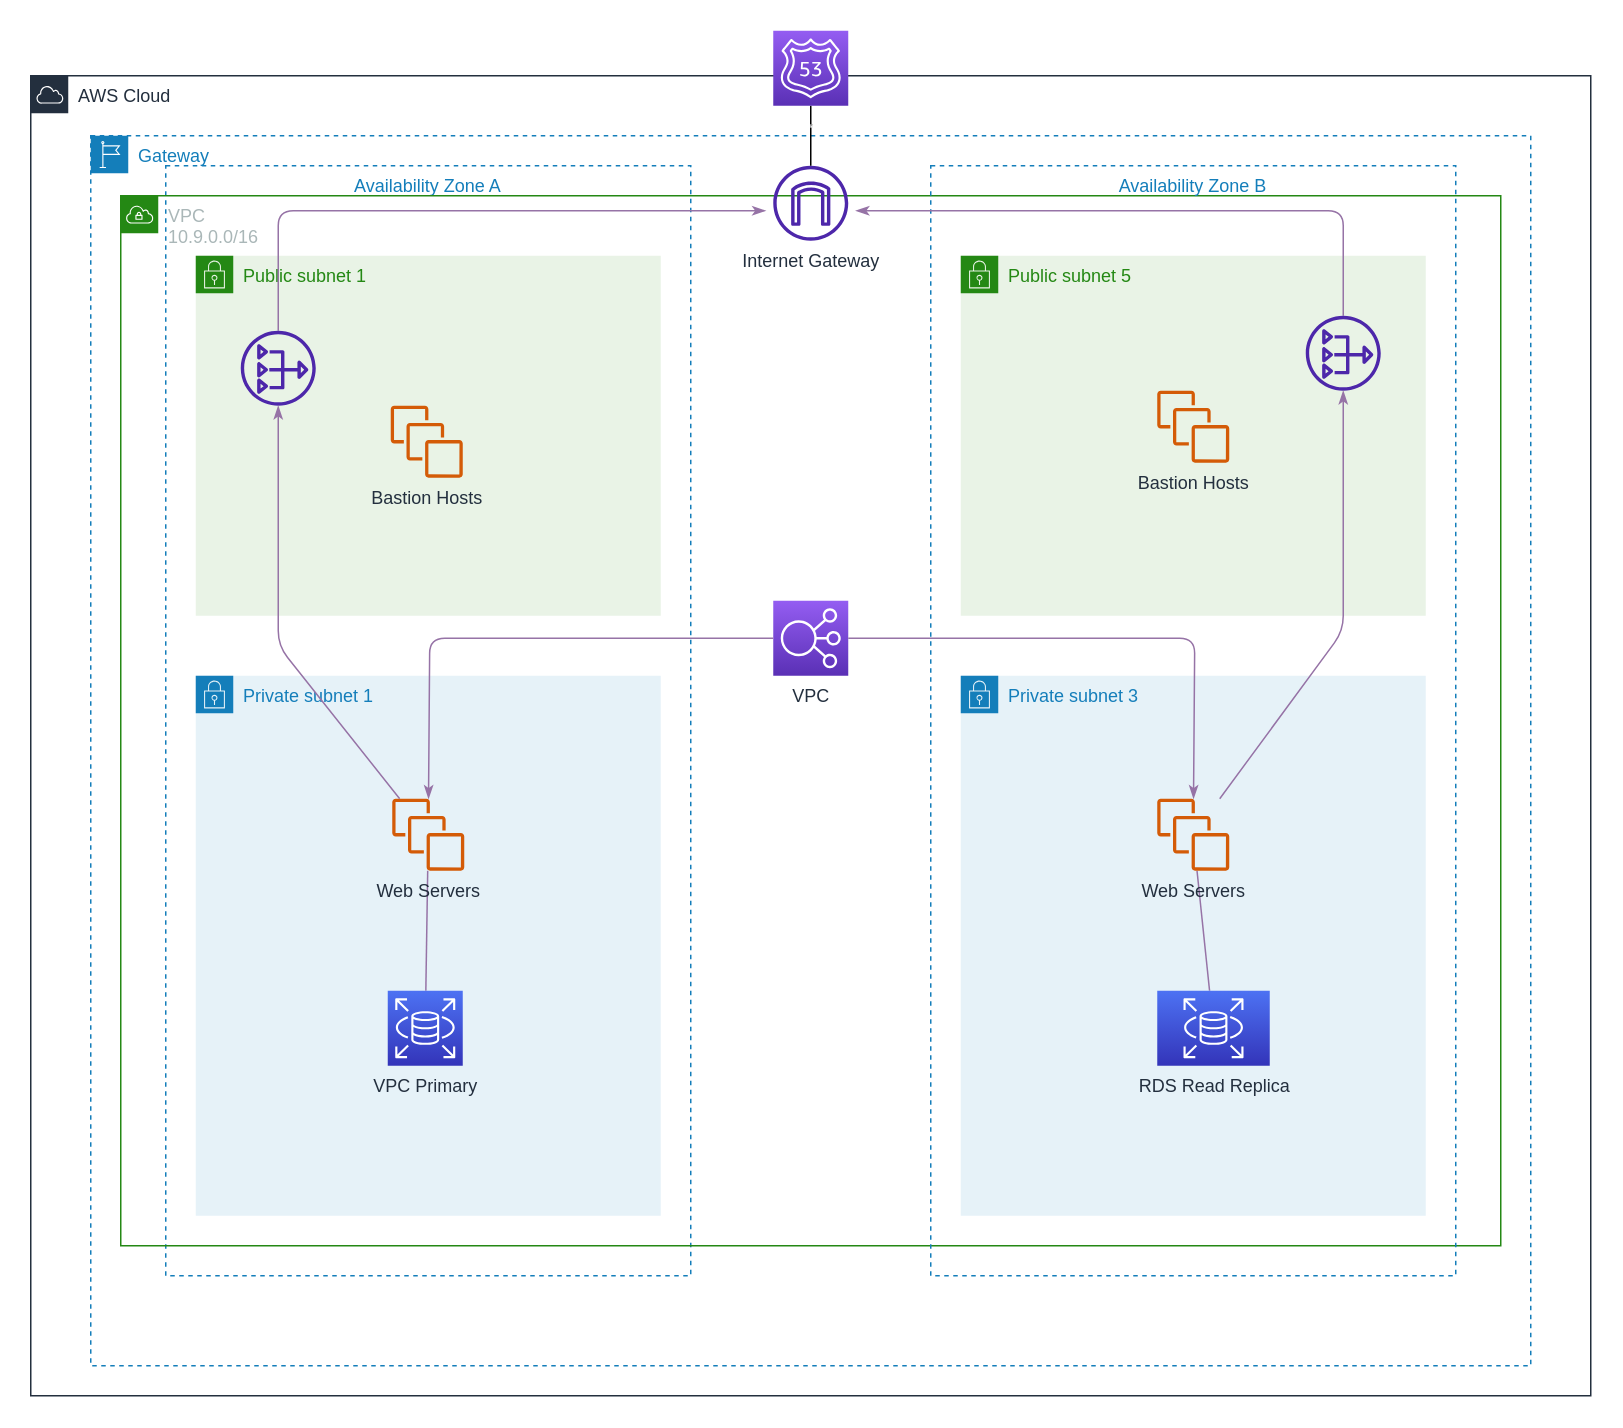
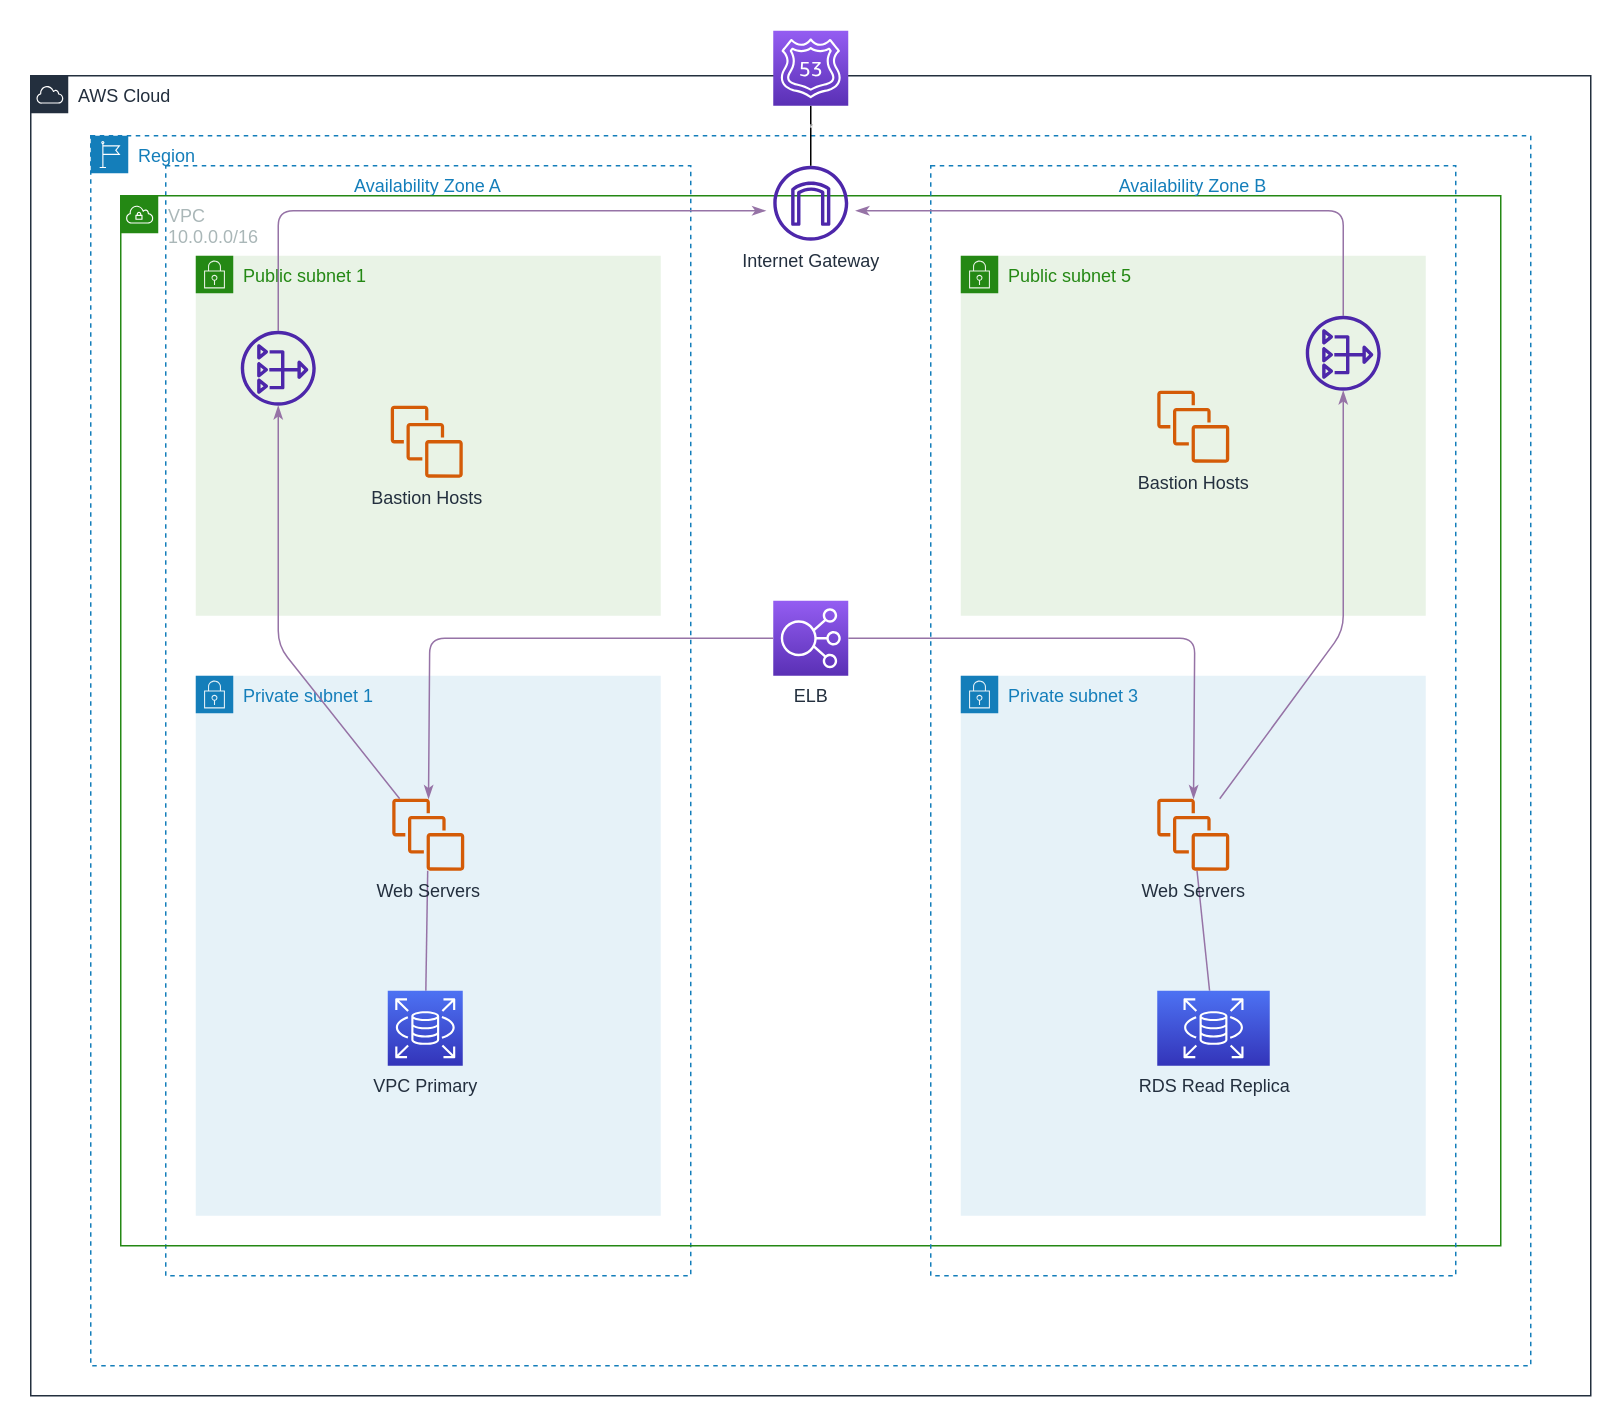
(174, 157) -> (167, 157)
(217, 228) -> (217, 228)
(812, 697) -> (812, 697)
